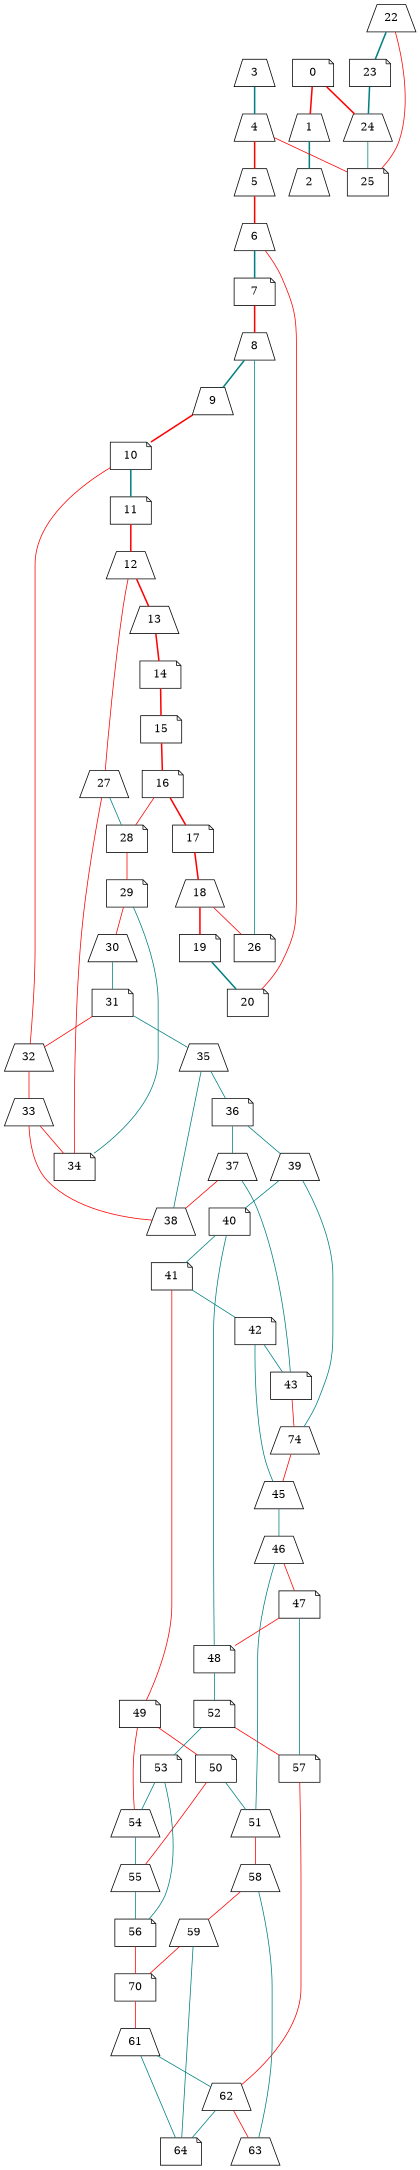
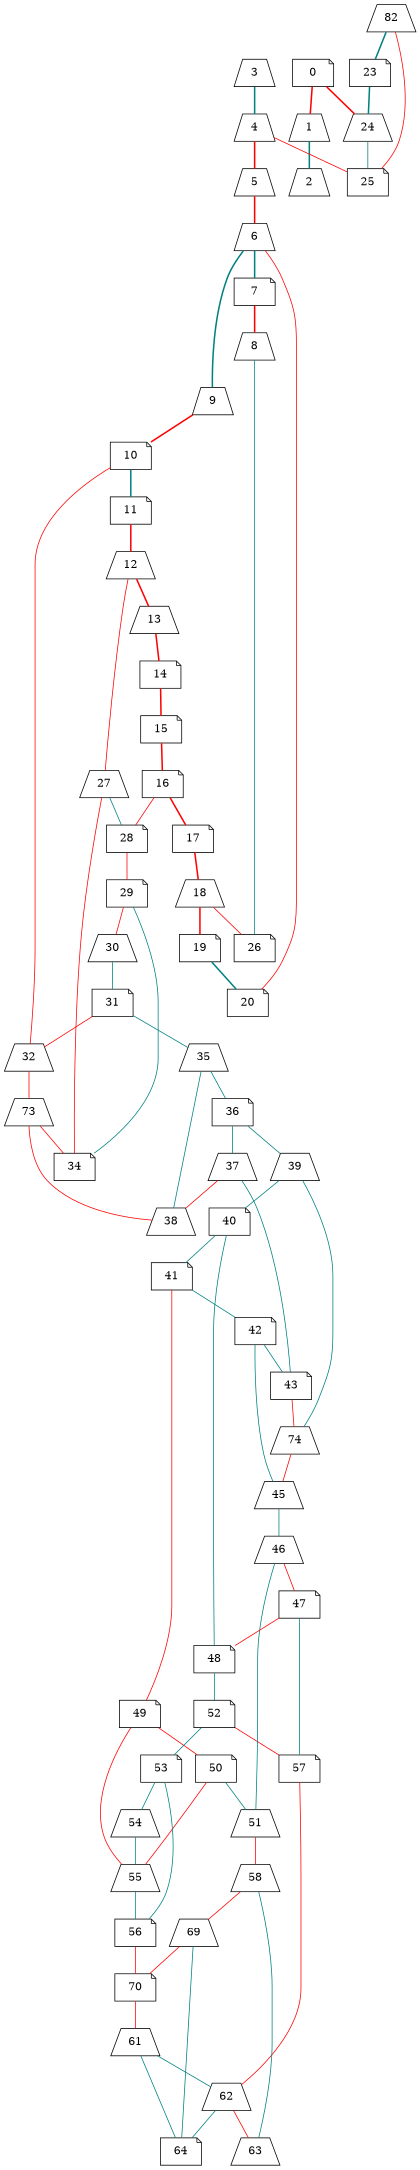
(391, 18) -> (391, 18)
(234, 374) -> (217, 316)
(29, 1112) -> (29, 1112)
(133, 1769) -> (102, 1796)
(194, 1933) -> (194, 1933)
